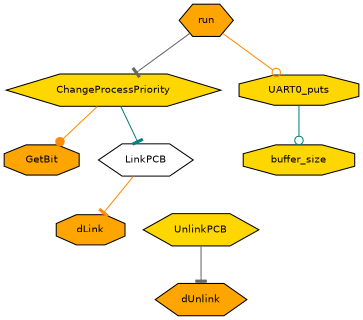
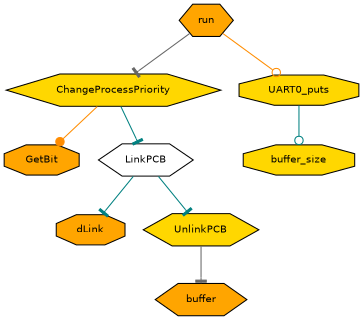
(119, 193) -> (119, 193)
none -> (172, 193)
(201, 300) -> (201, 300)
